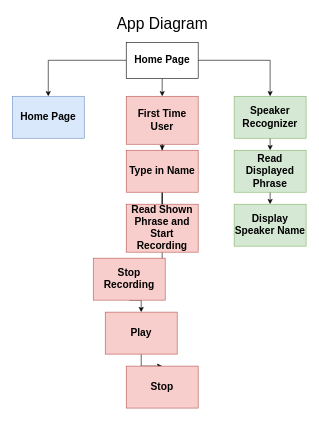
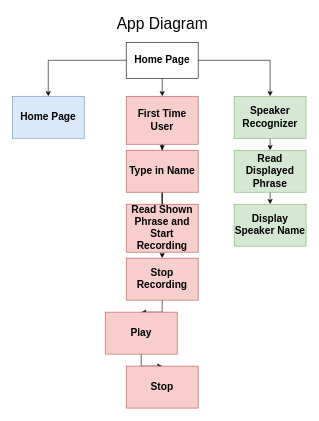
(129, 279) -> (162, 279)
